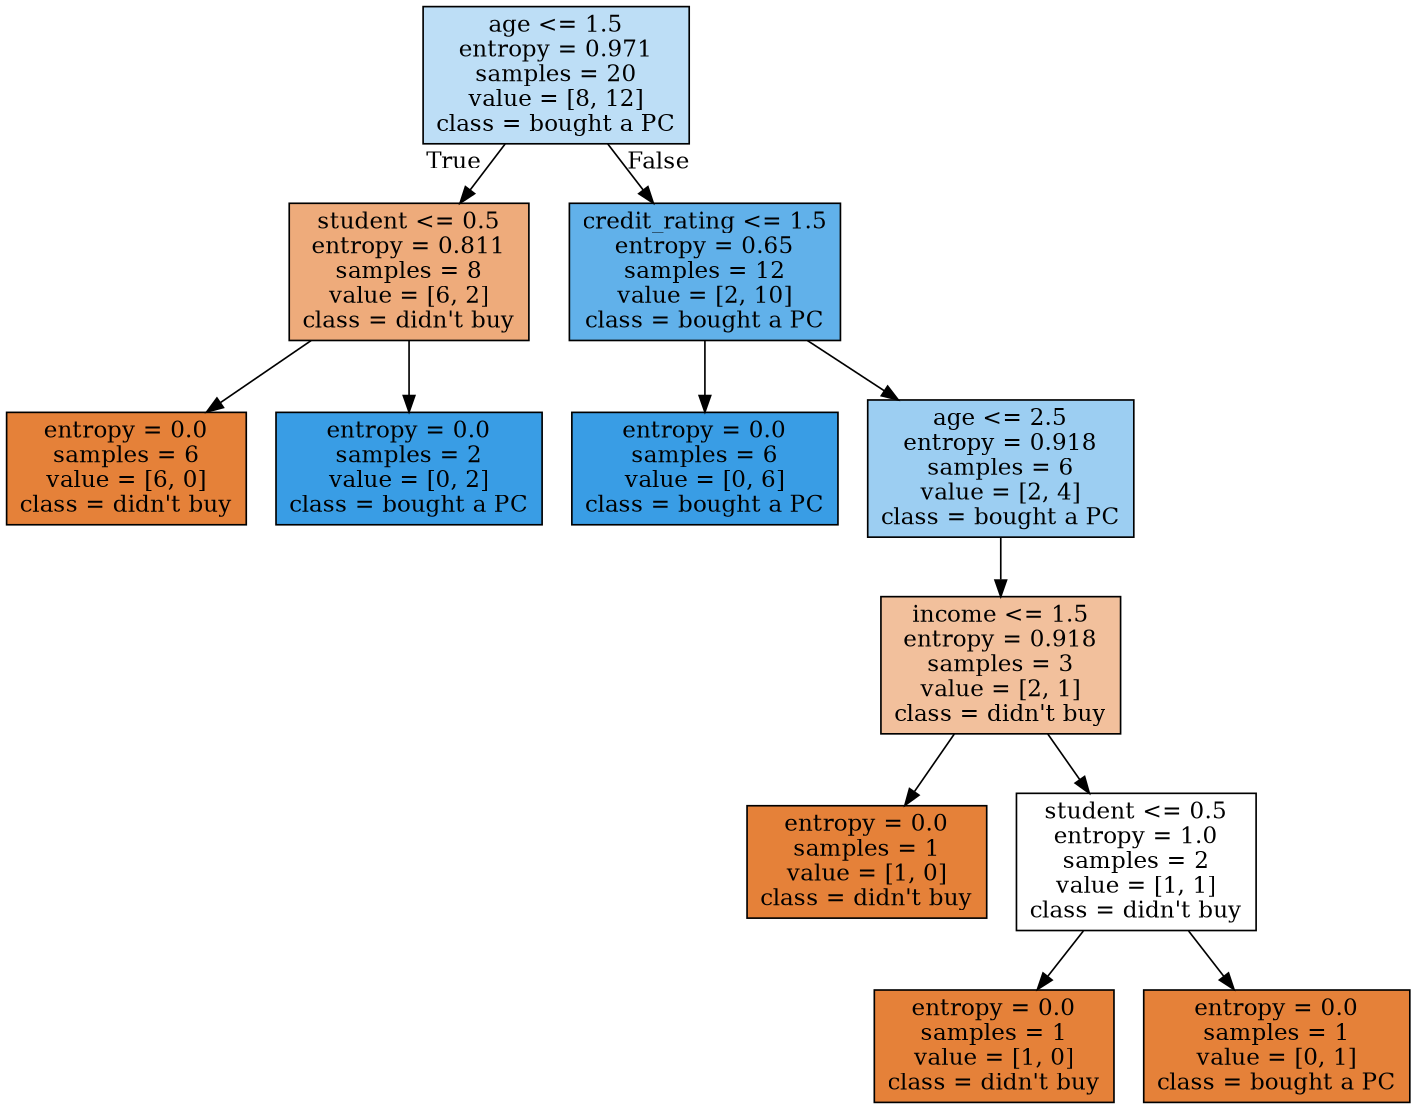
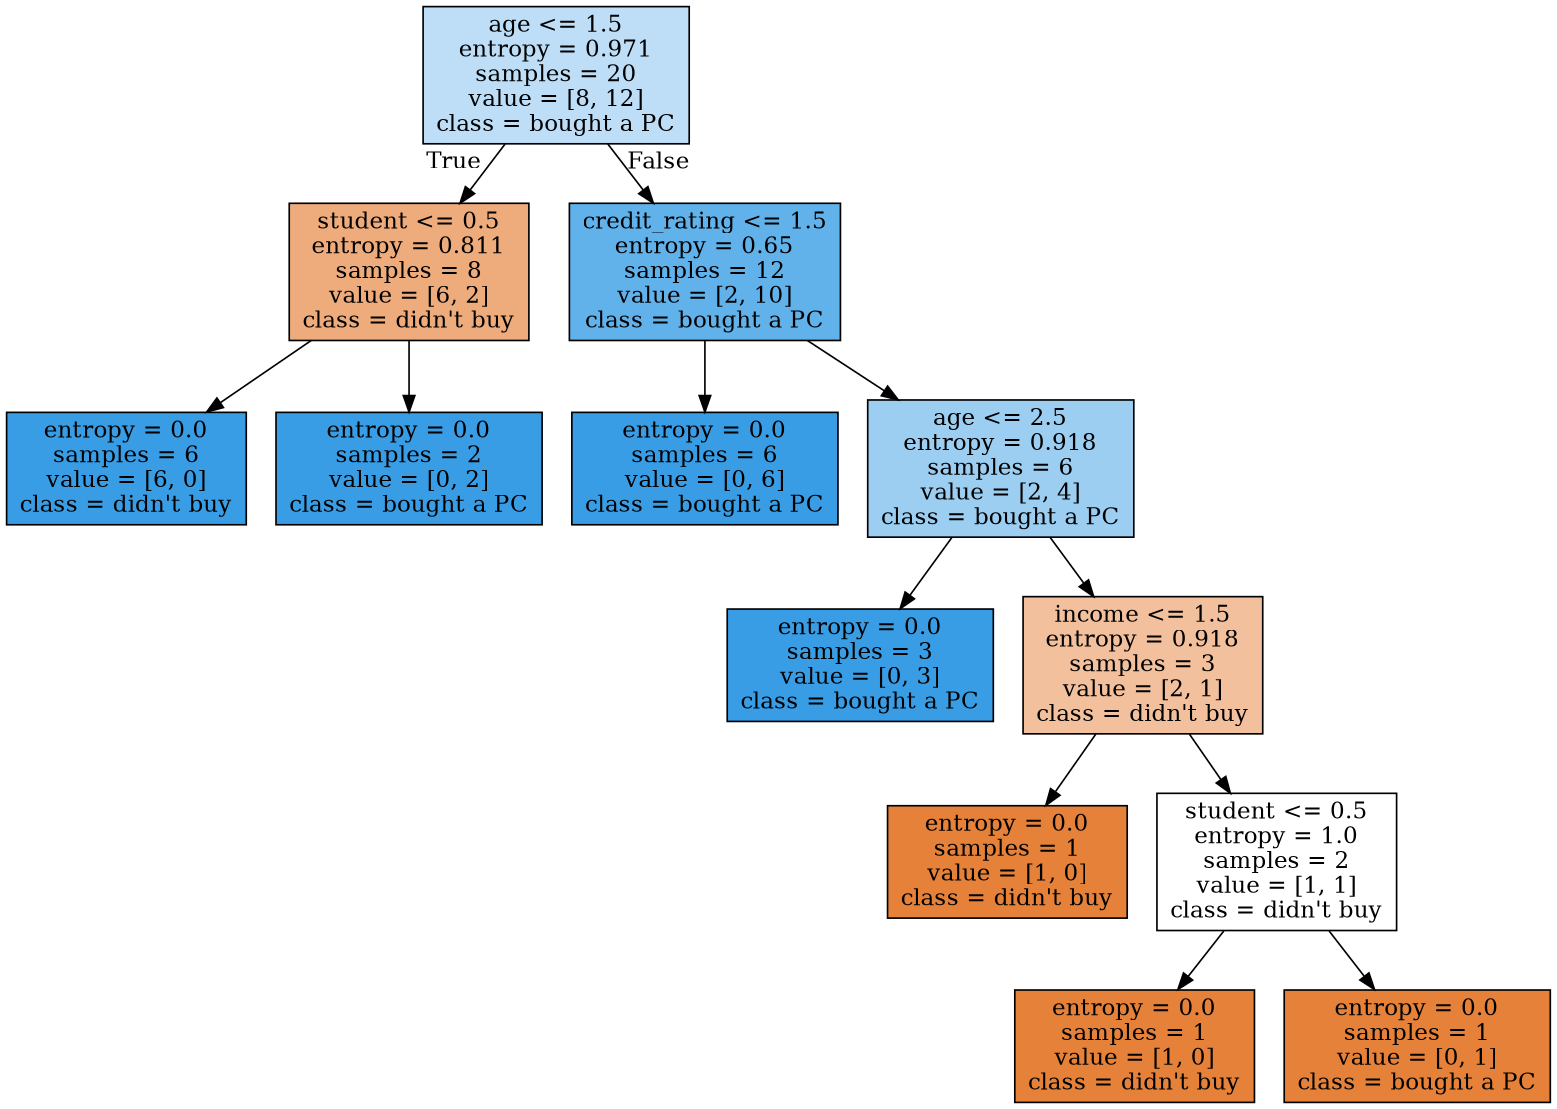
(126, 469) -> (126, 469)
none -> (860, 665)
